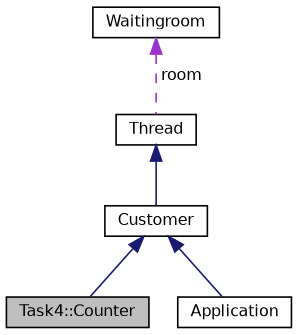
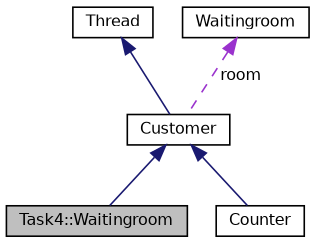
(156, 84) -> (208, 83)
(78, 312) -> (97, 221)
(235, 312) -> (260, 221)
